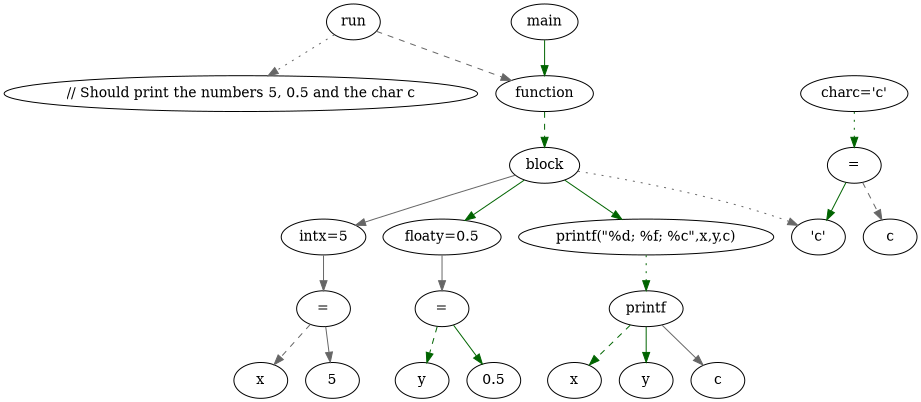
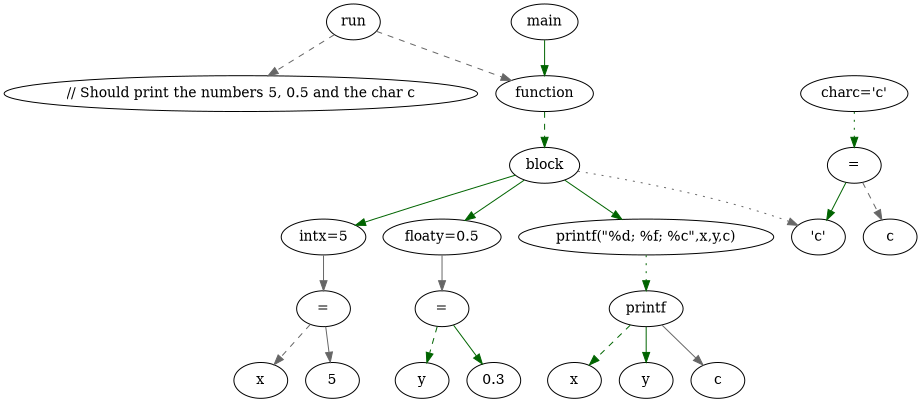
(305, 53) -> (305, 53)
(440, 198) -> (440, 198)
(494, 380) -> (494, 380)
